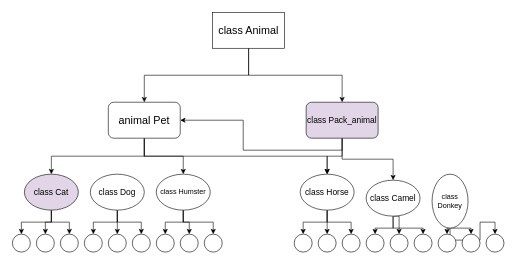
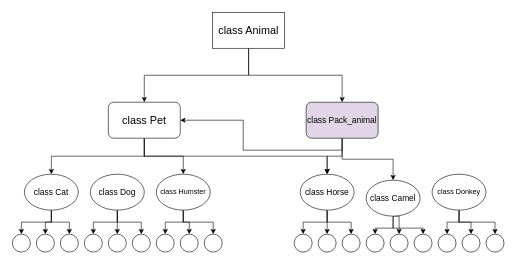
(144, 120) -> (144, 120)
(51, 192) -> (51, 192)
(450, 201) -> (459, 192)
